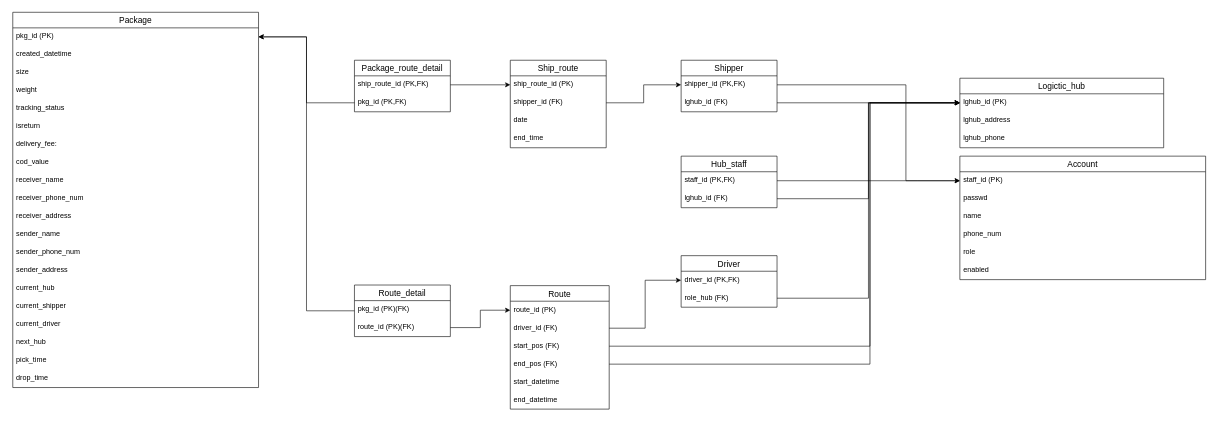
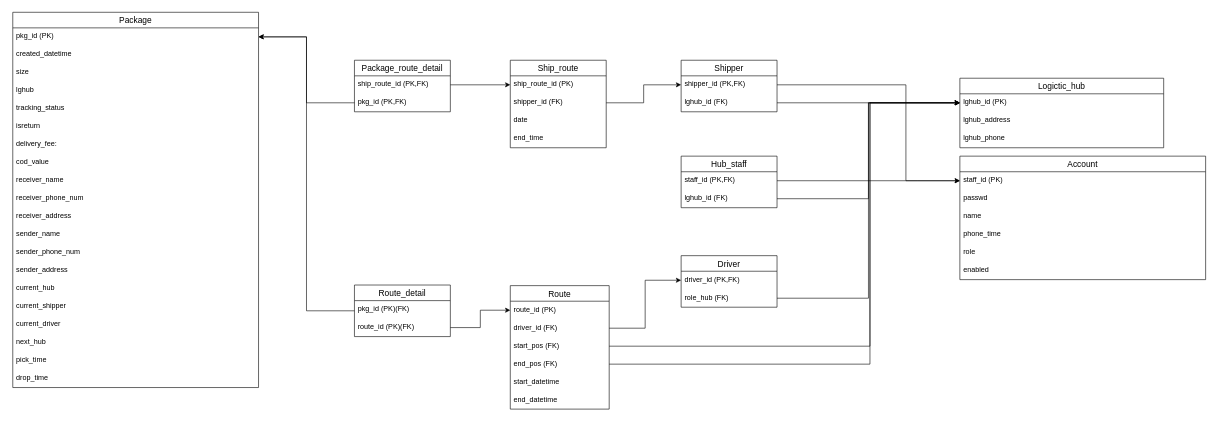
(27, 90) -> (25, 90)
(982, 234) -> (983, 234)
